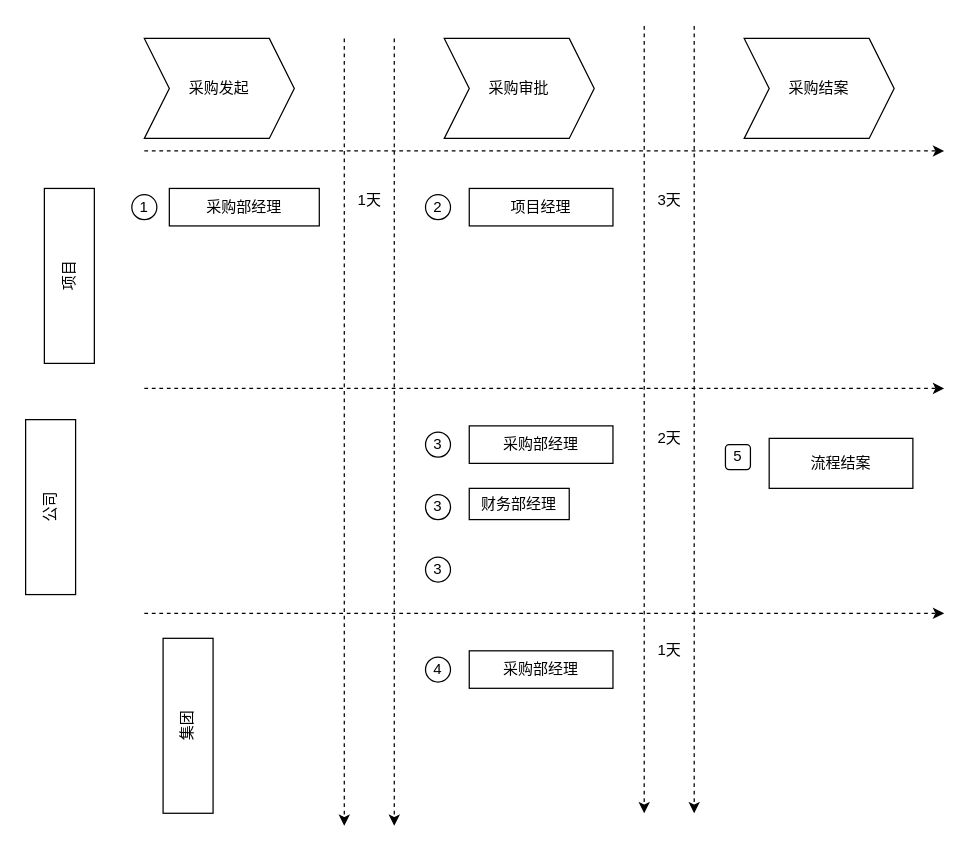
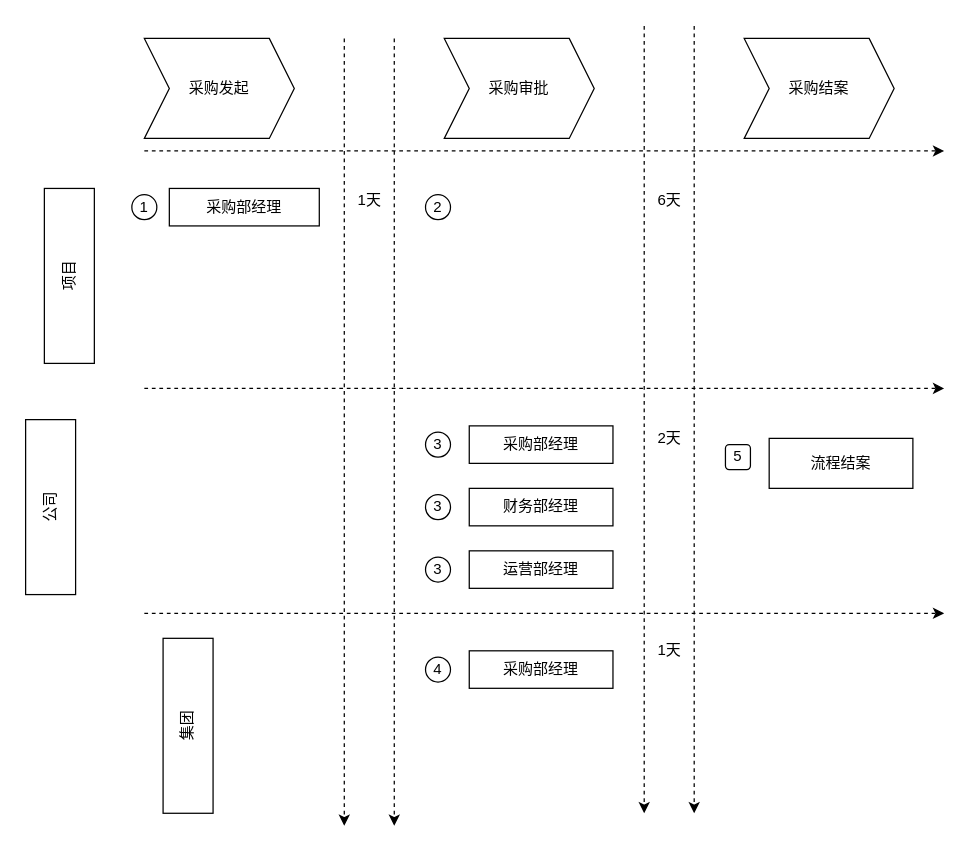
(670, 201) -> (670, 201)
(541, 207) -> none
(519, 504) -> (541, 507)
none -> (541, 569)
